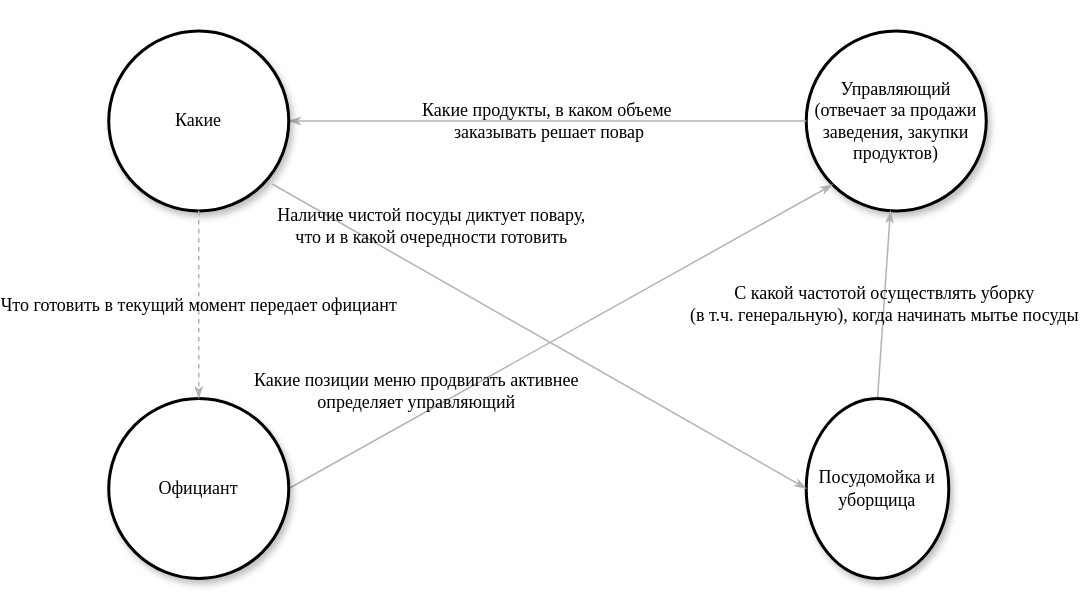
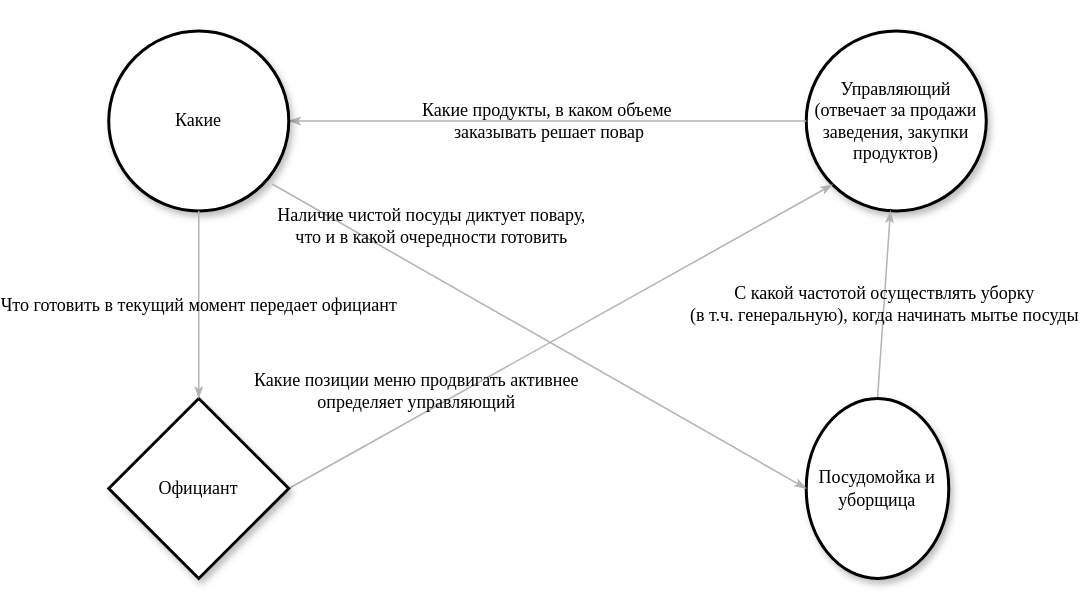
(199, 302) -> (199, 302)
(199, 488) -> (199, 488)
